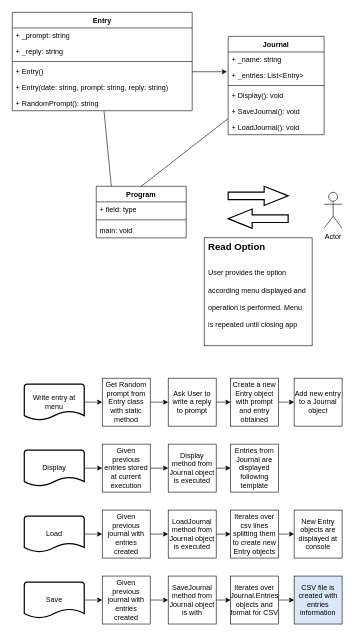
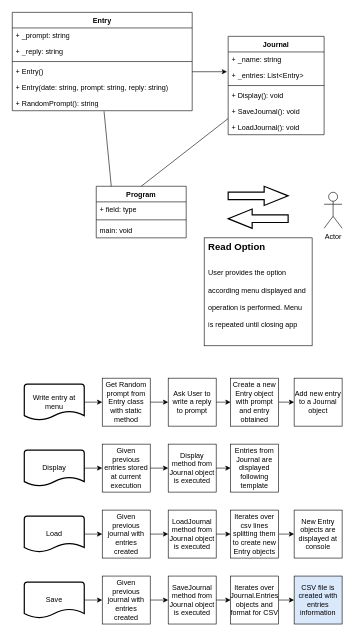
(192, 600) -> (192, 600)
